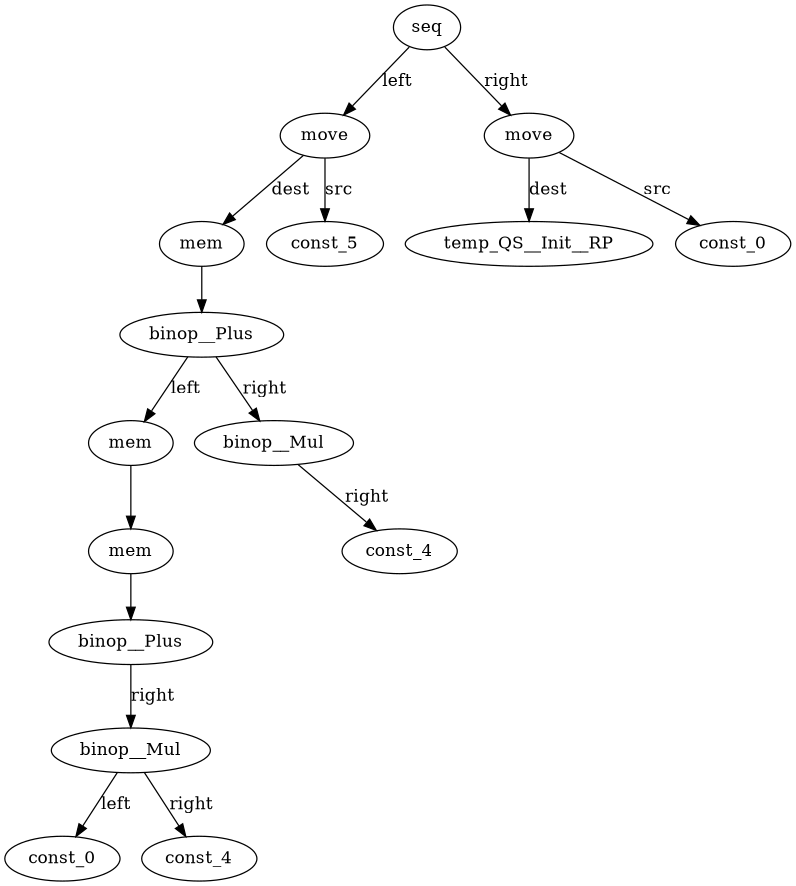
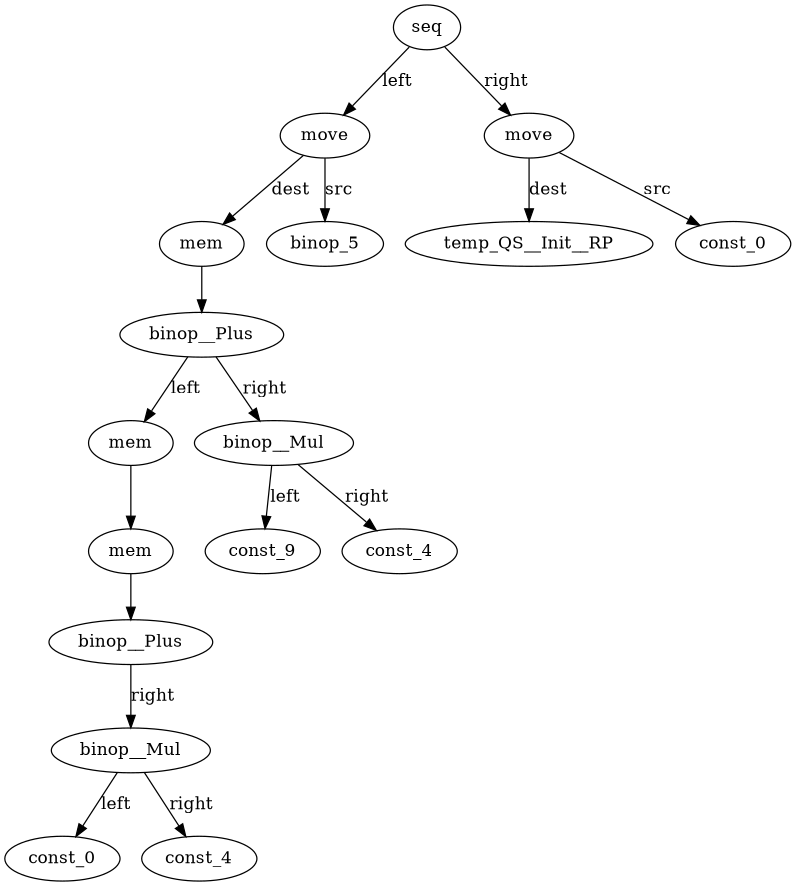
(325, 244) -> (325, 244)
none -> (263, 551)
